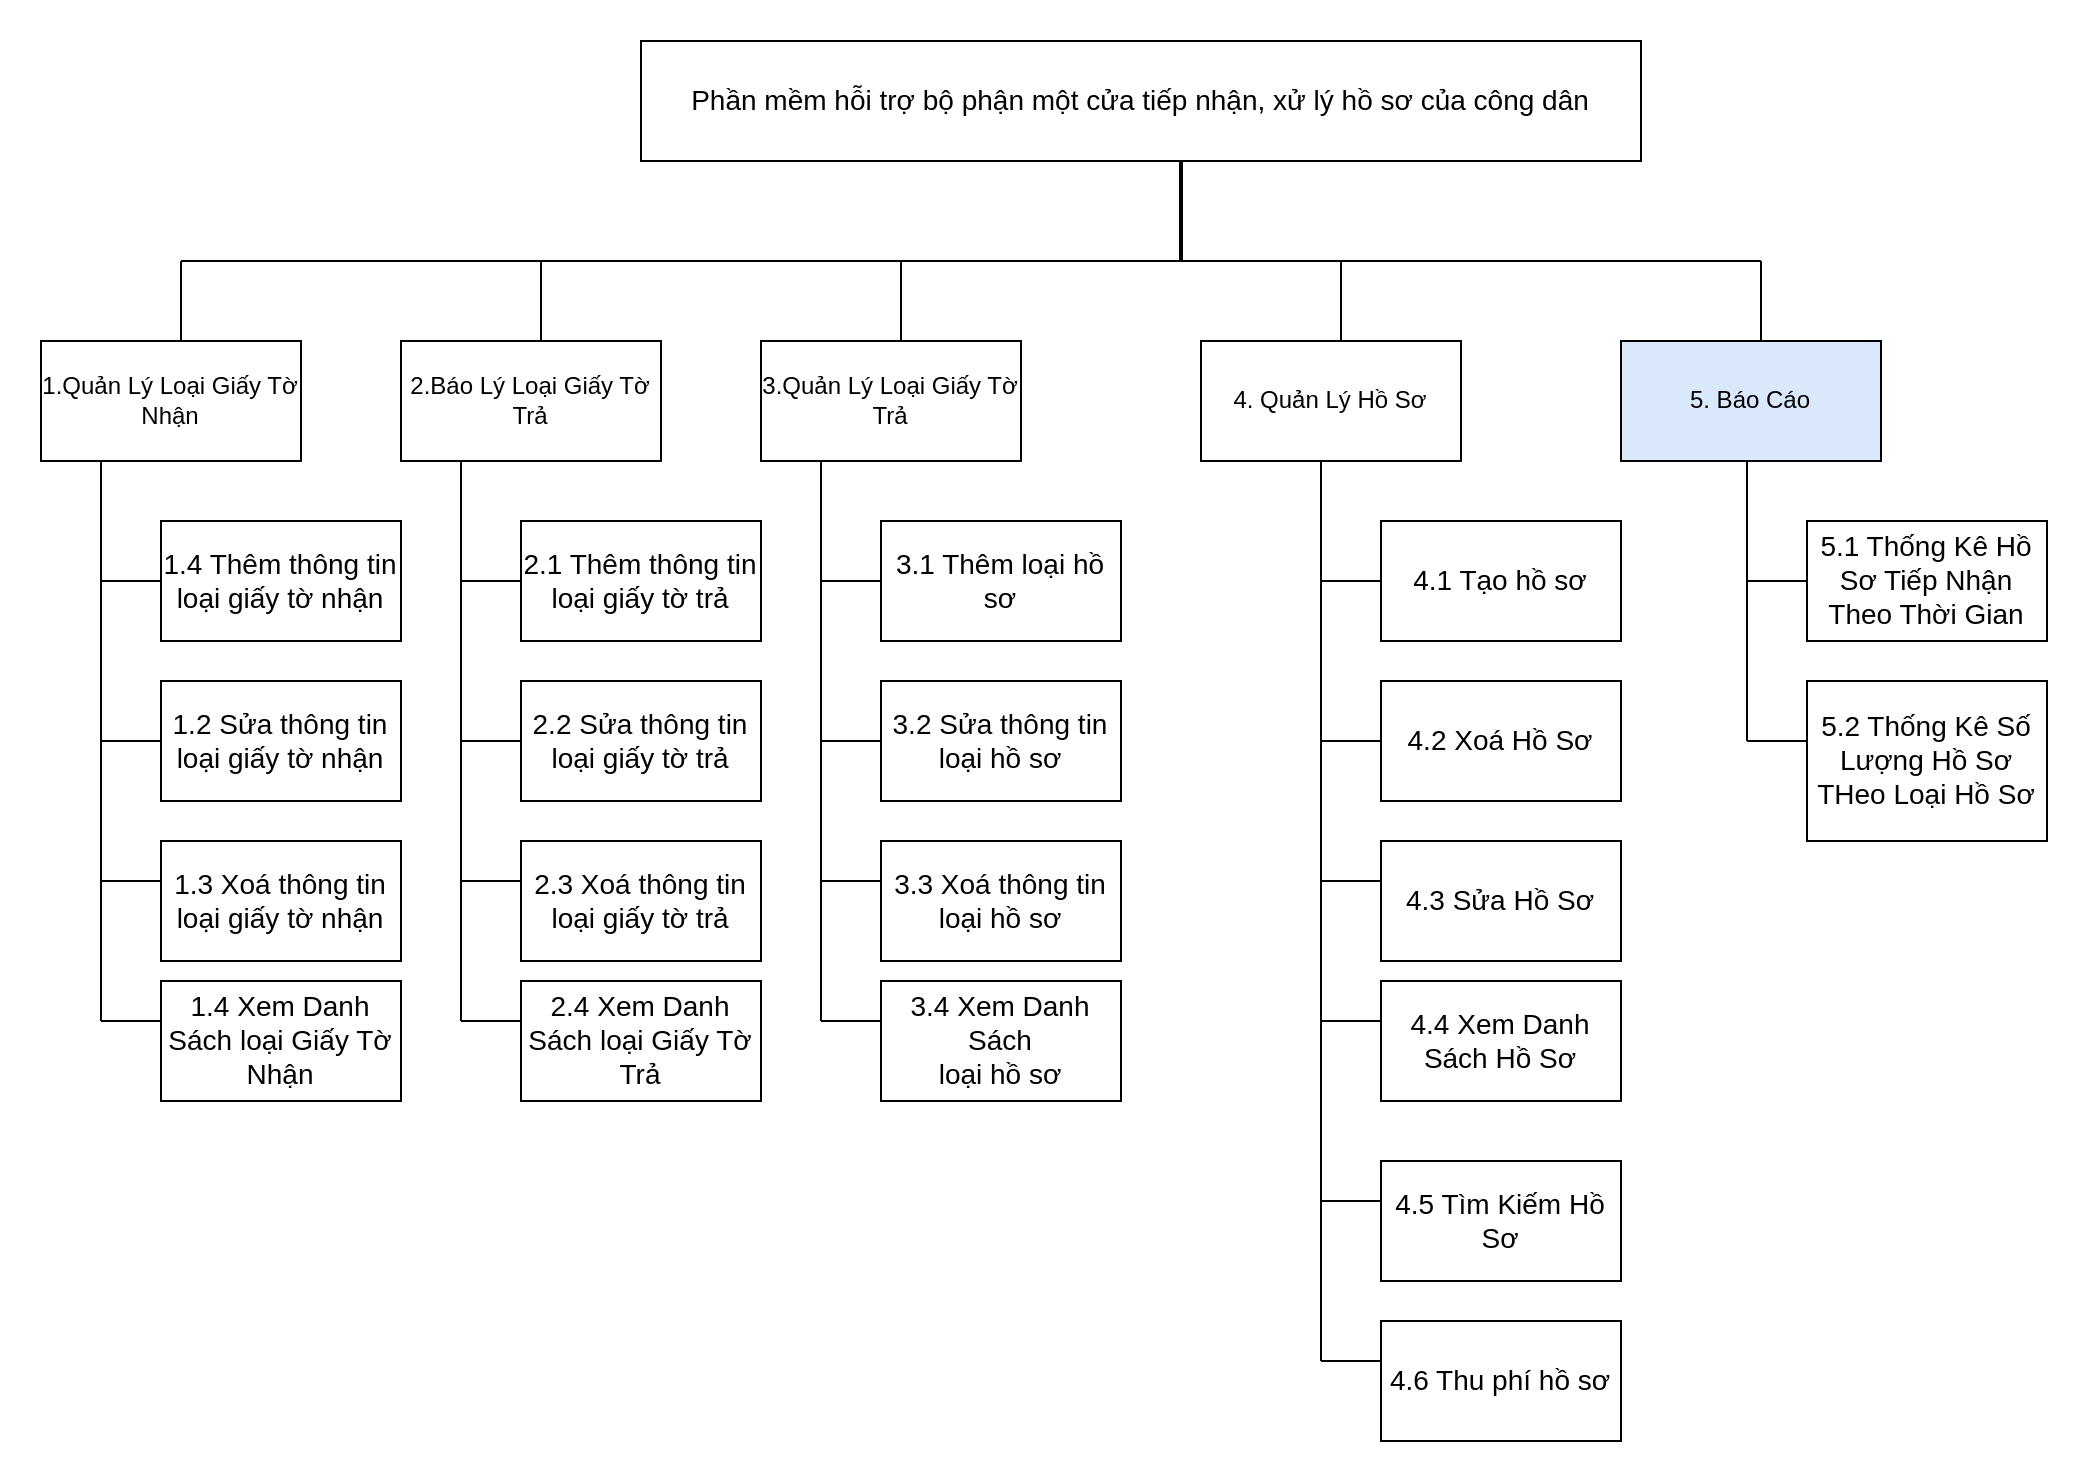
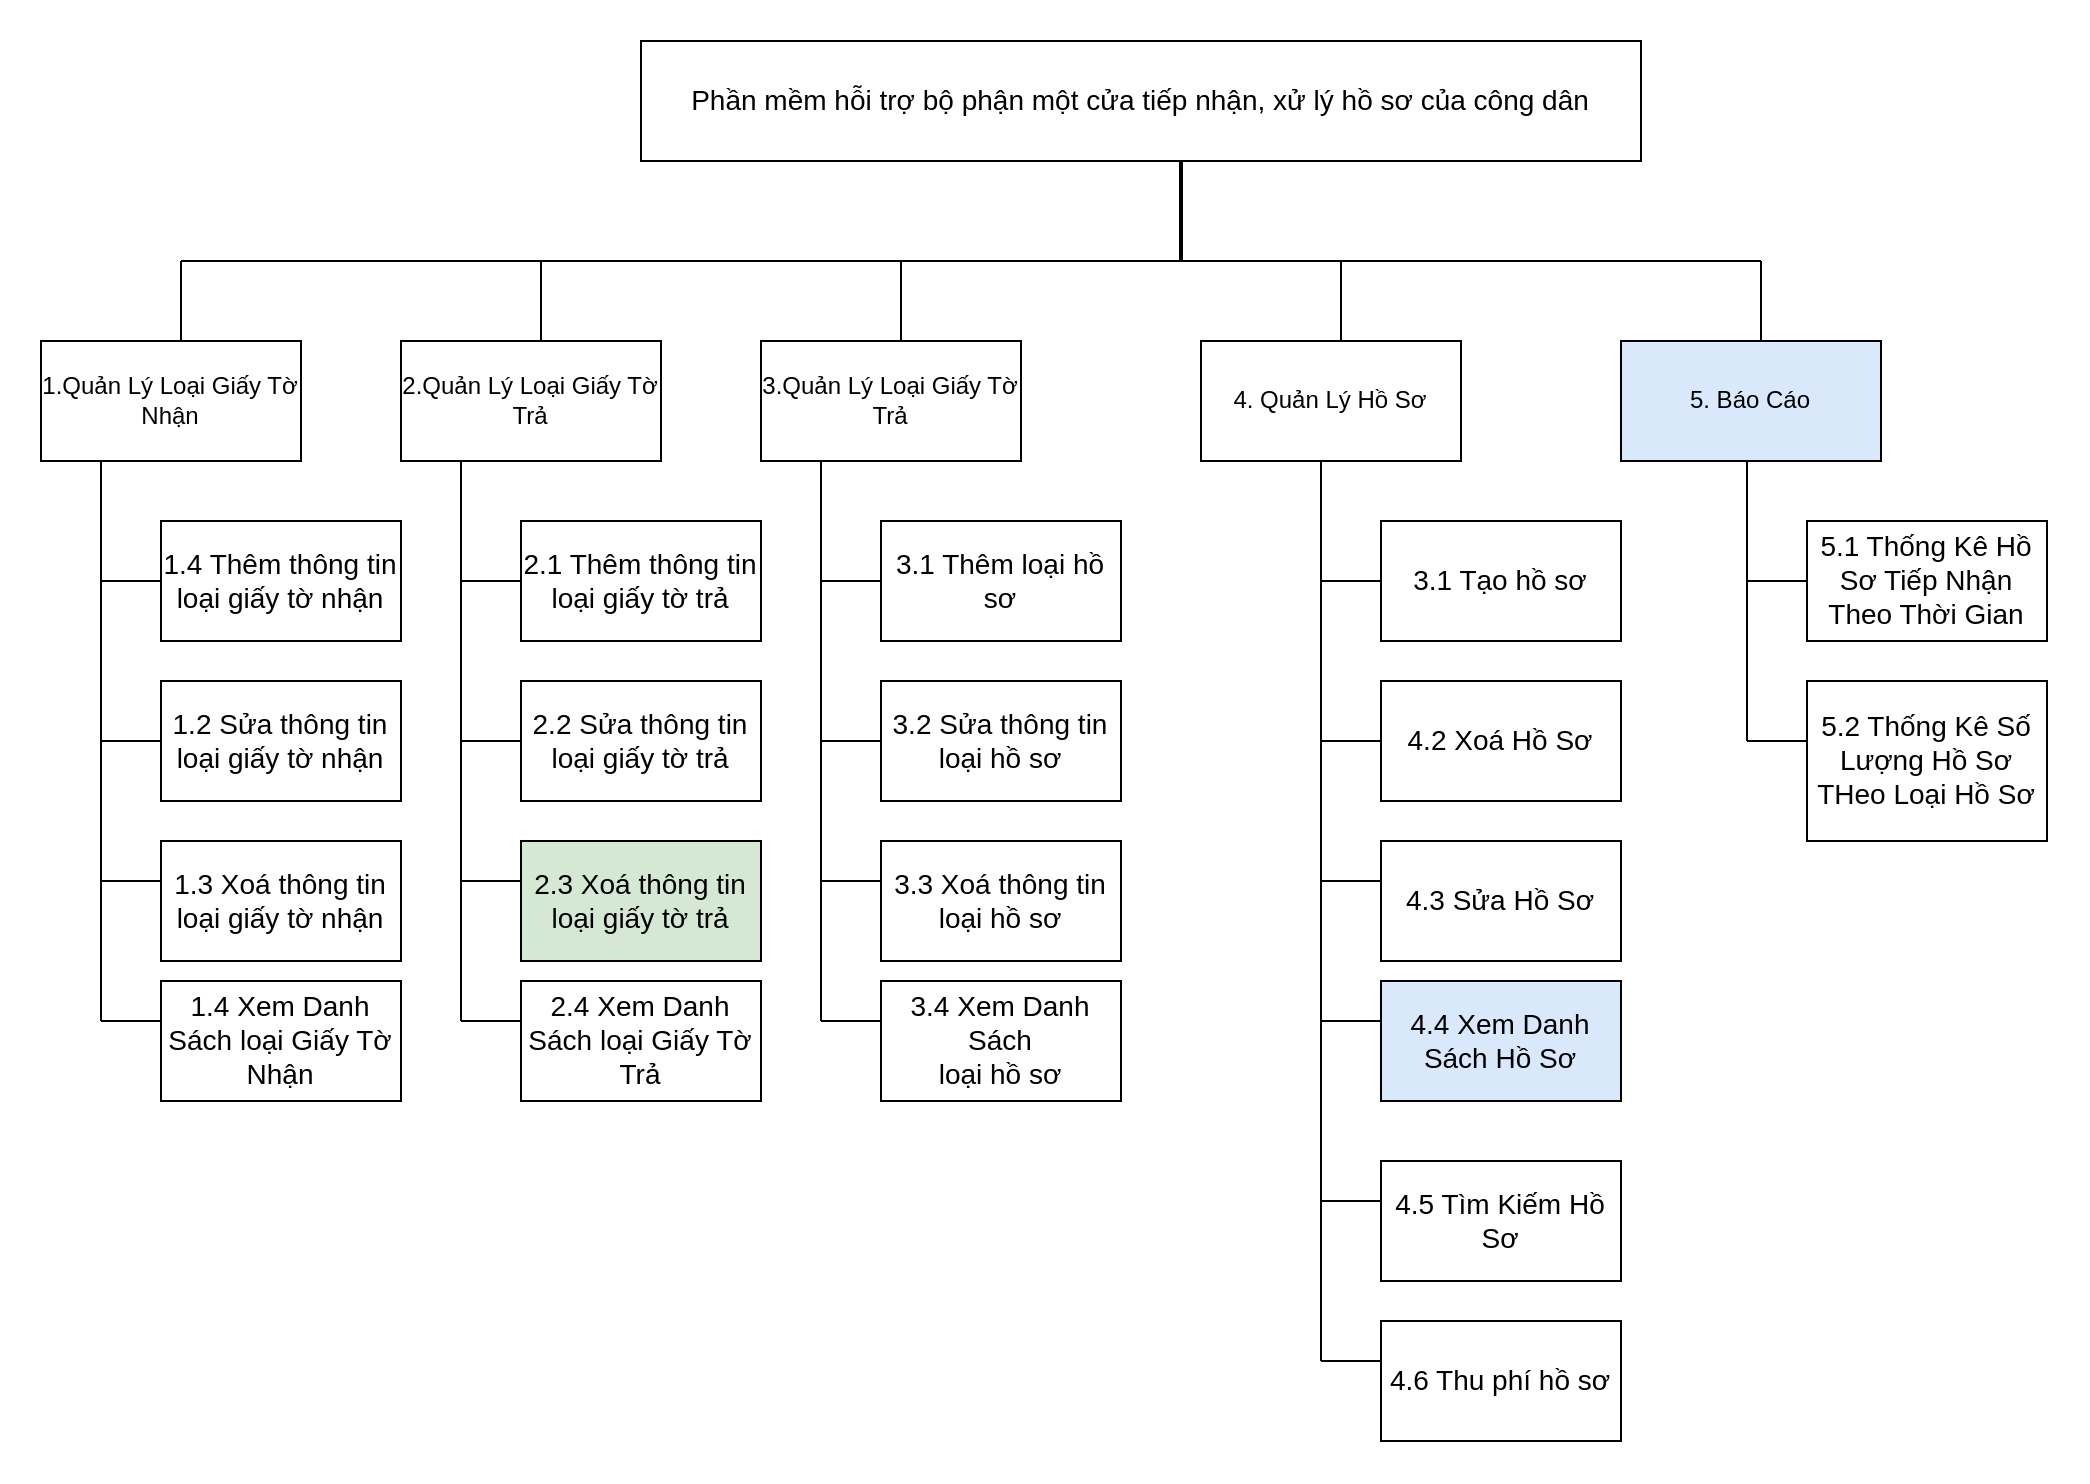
(531, 401) -> (531, 401)
(1501, 581) -> (1501, 581)
(641, 901) -> (641, 901)
(1501, 1041) -> (1501, 1041)
